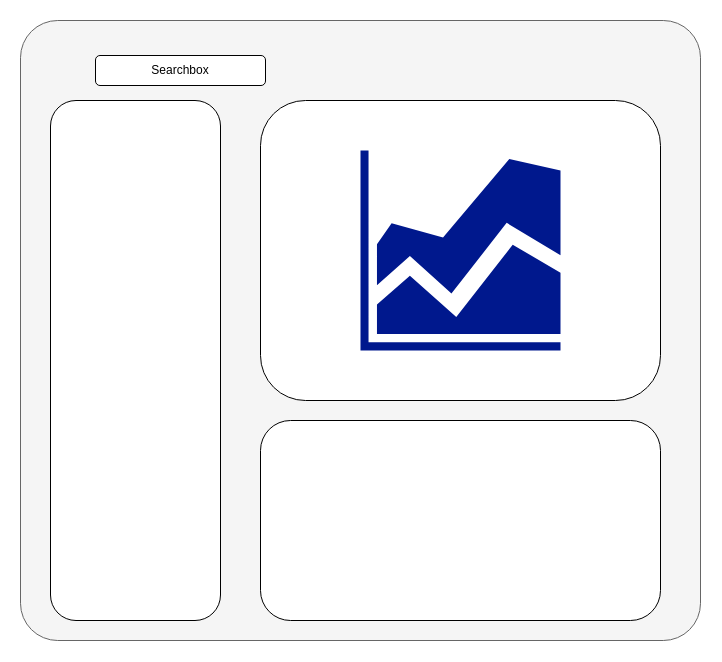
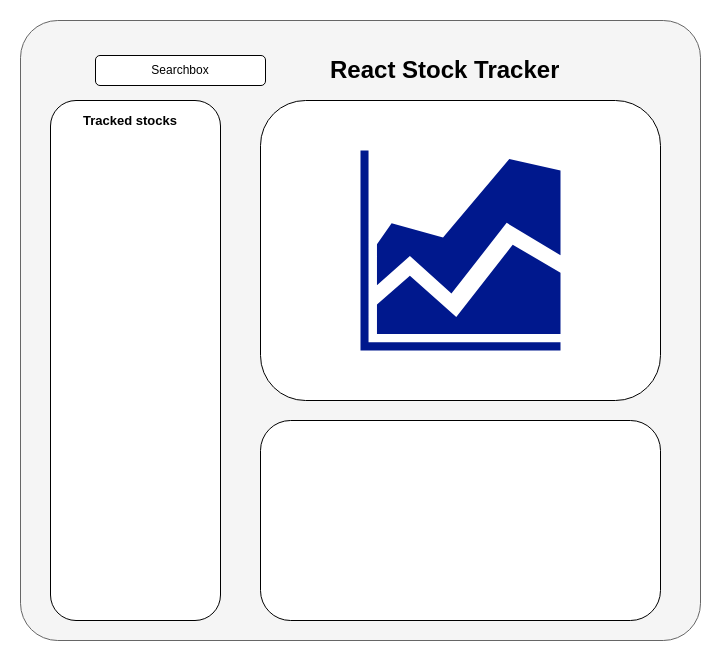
none -> (448, 66)
none -> (131, 121)
